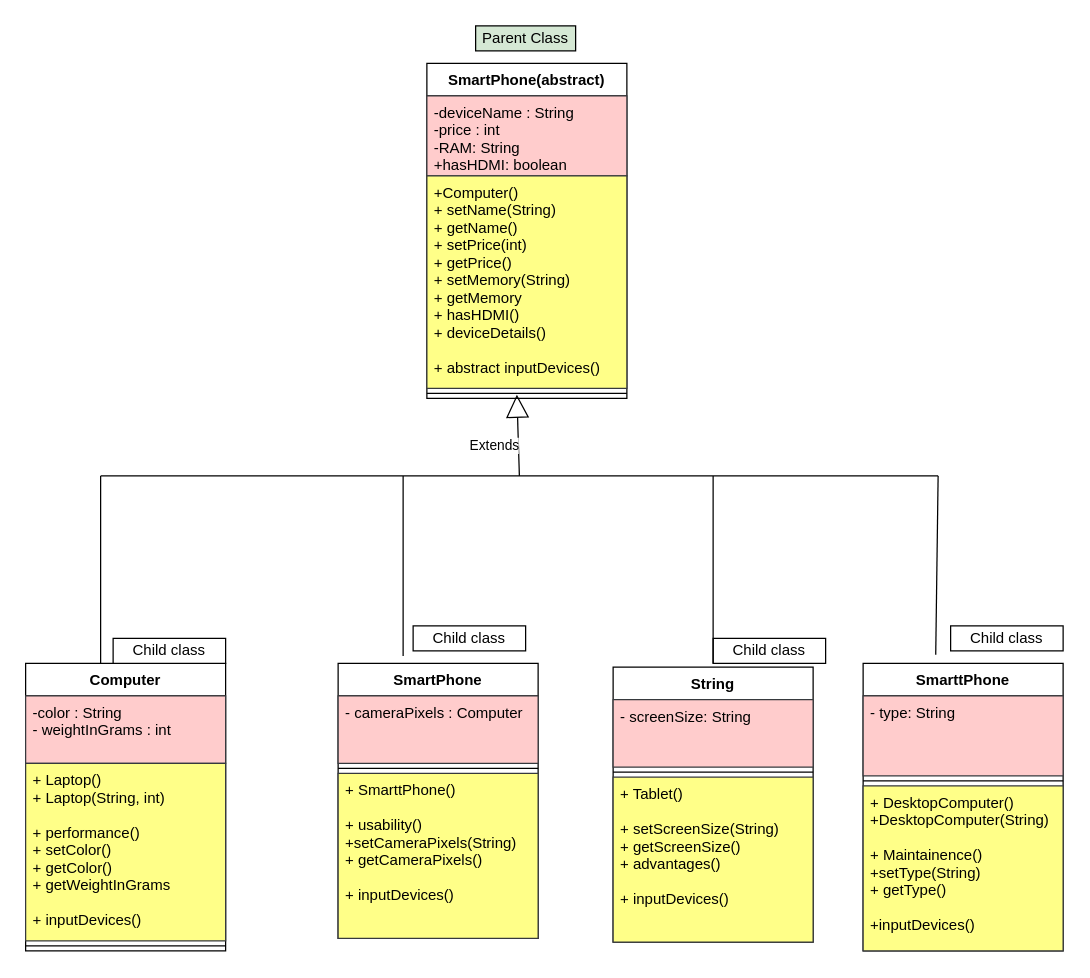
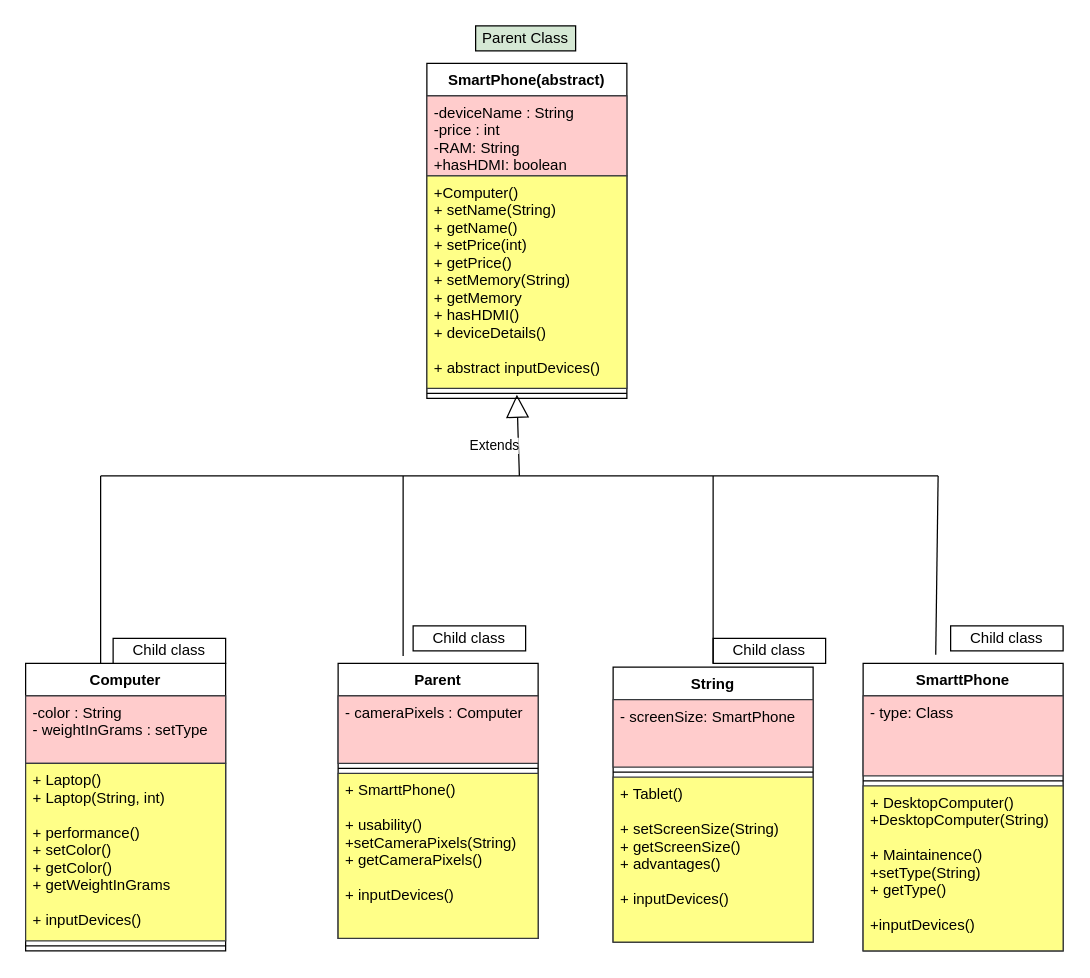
(438, 680) -> (438, 680)
(86, 713) -> (86, 713)
(921, 713) -> (917, 713)
(694, 716) -> (713, 716)
